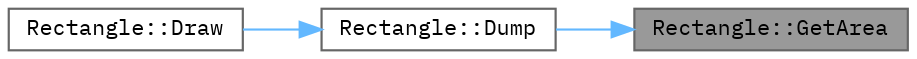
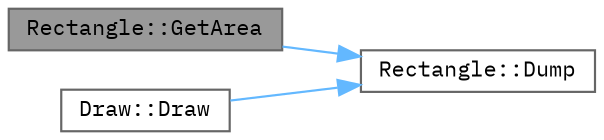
(126, 30) -> (145, 110)
(584, 30) -> (310, 50)
